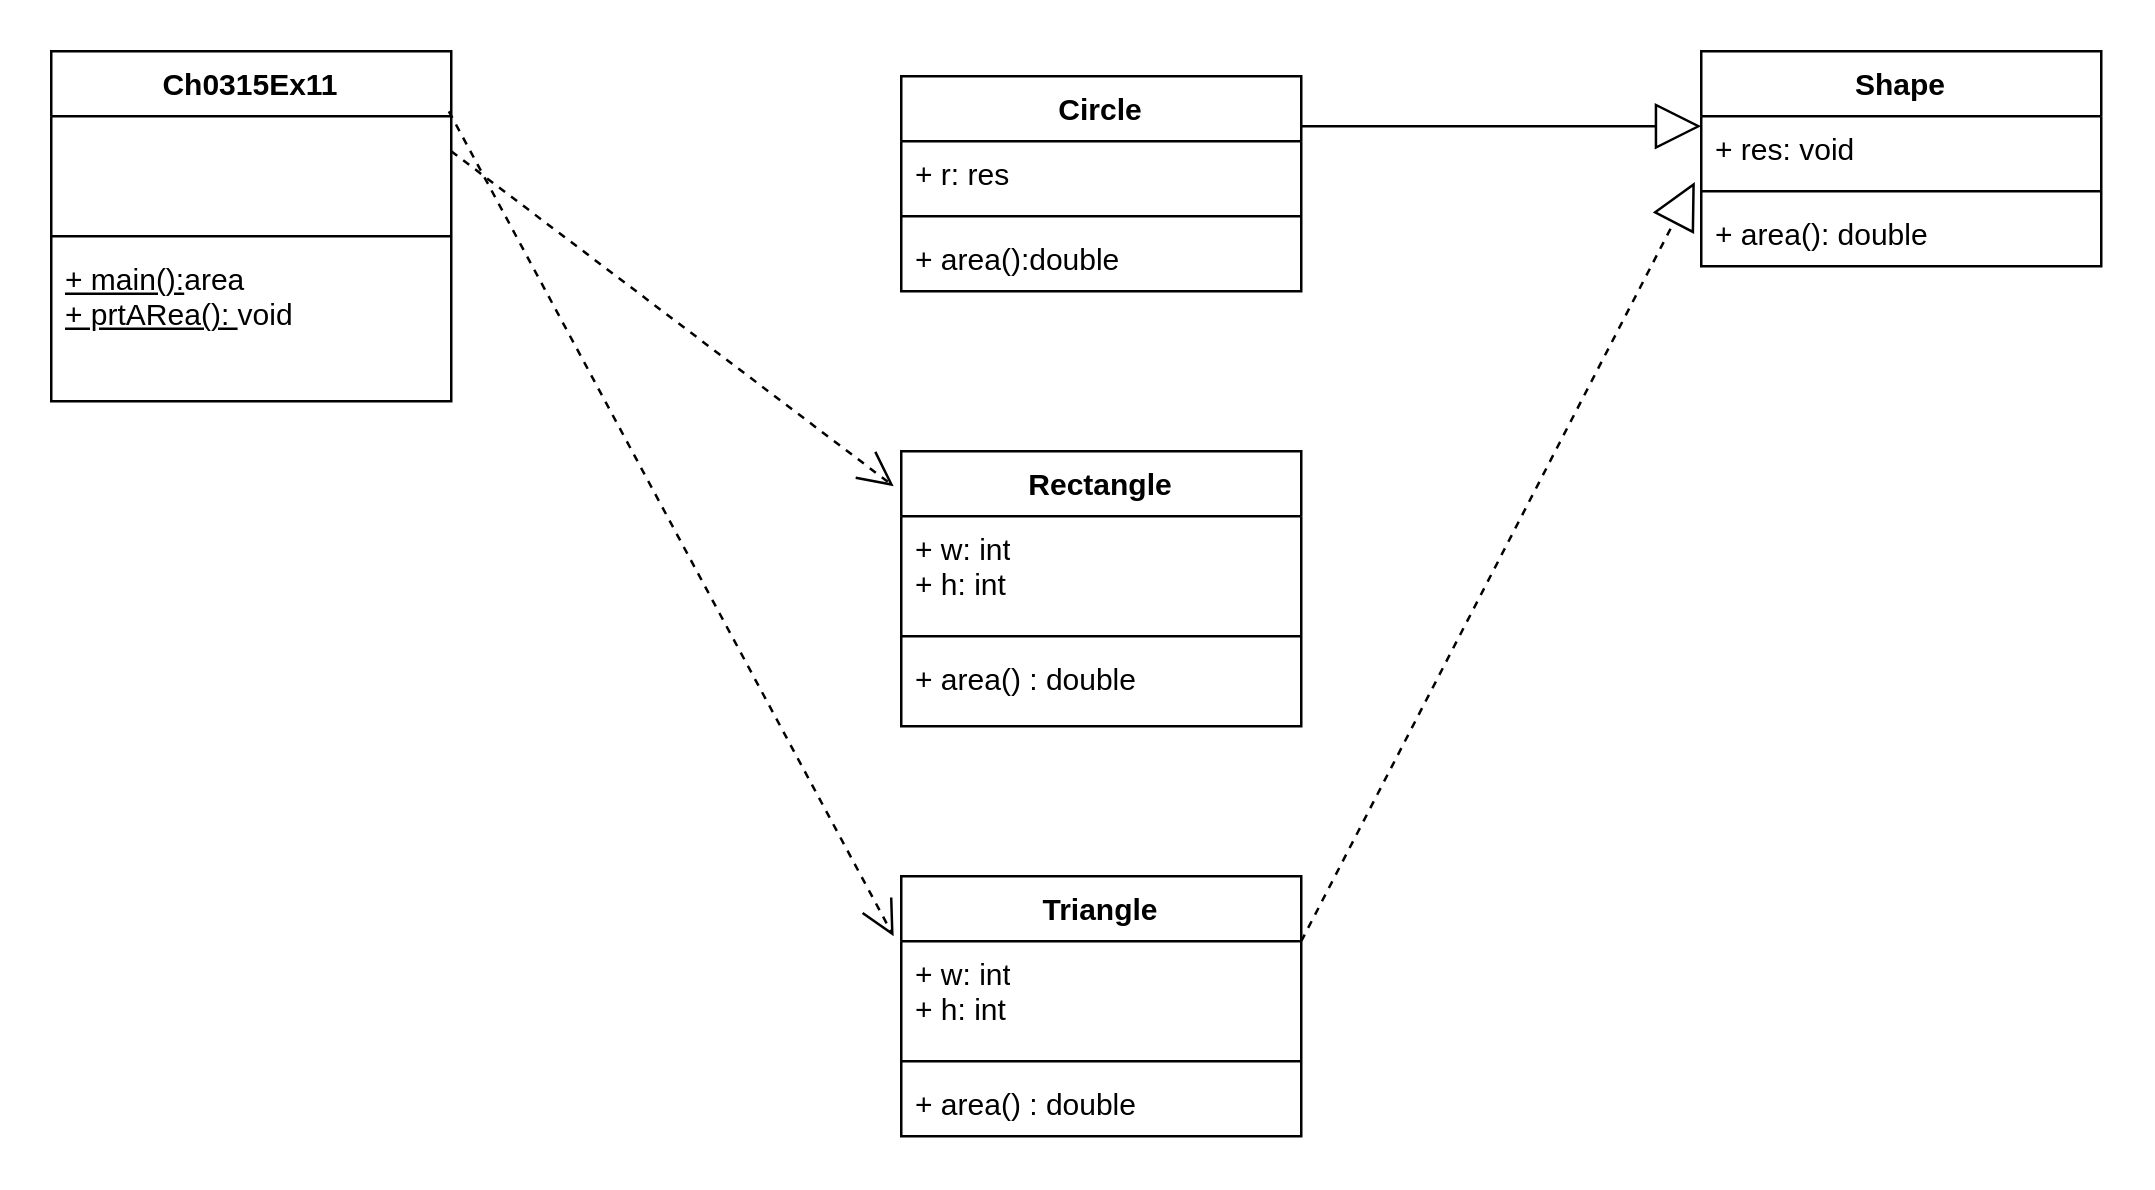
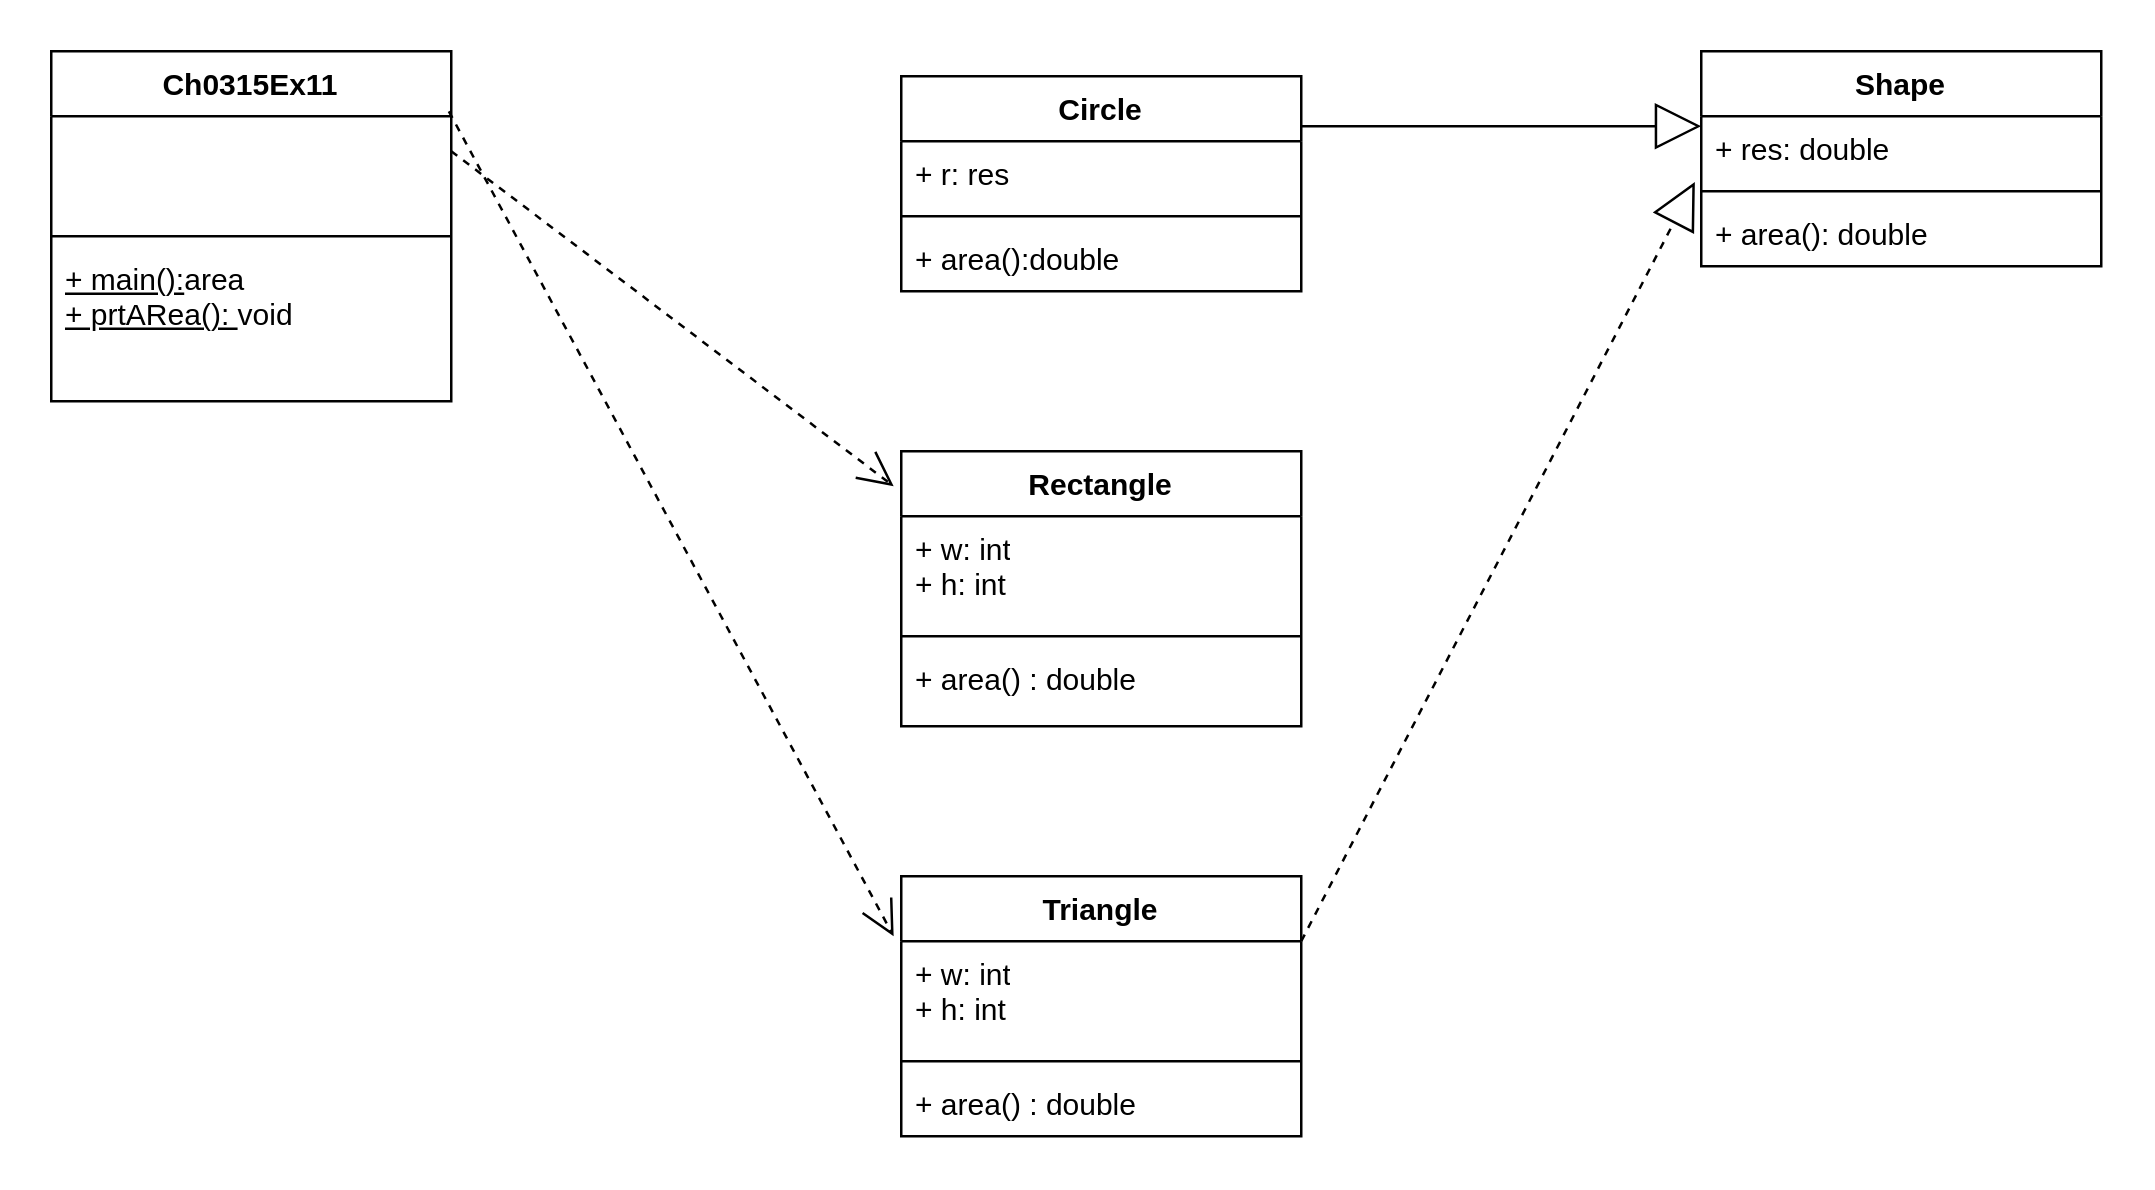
(1793, 152) -> (1810, 152)
